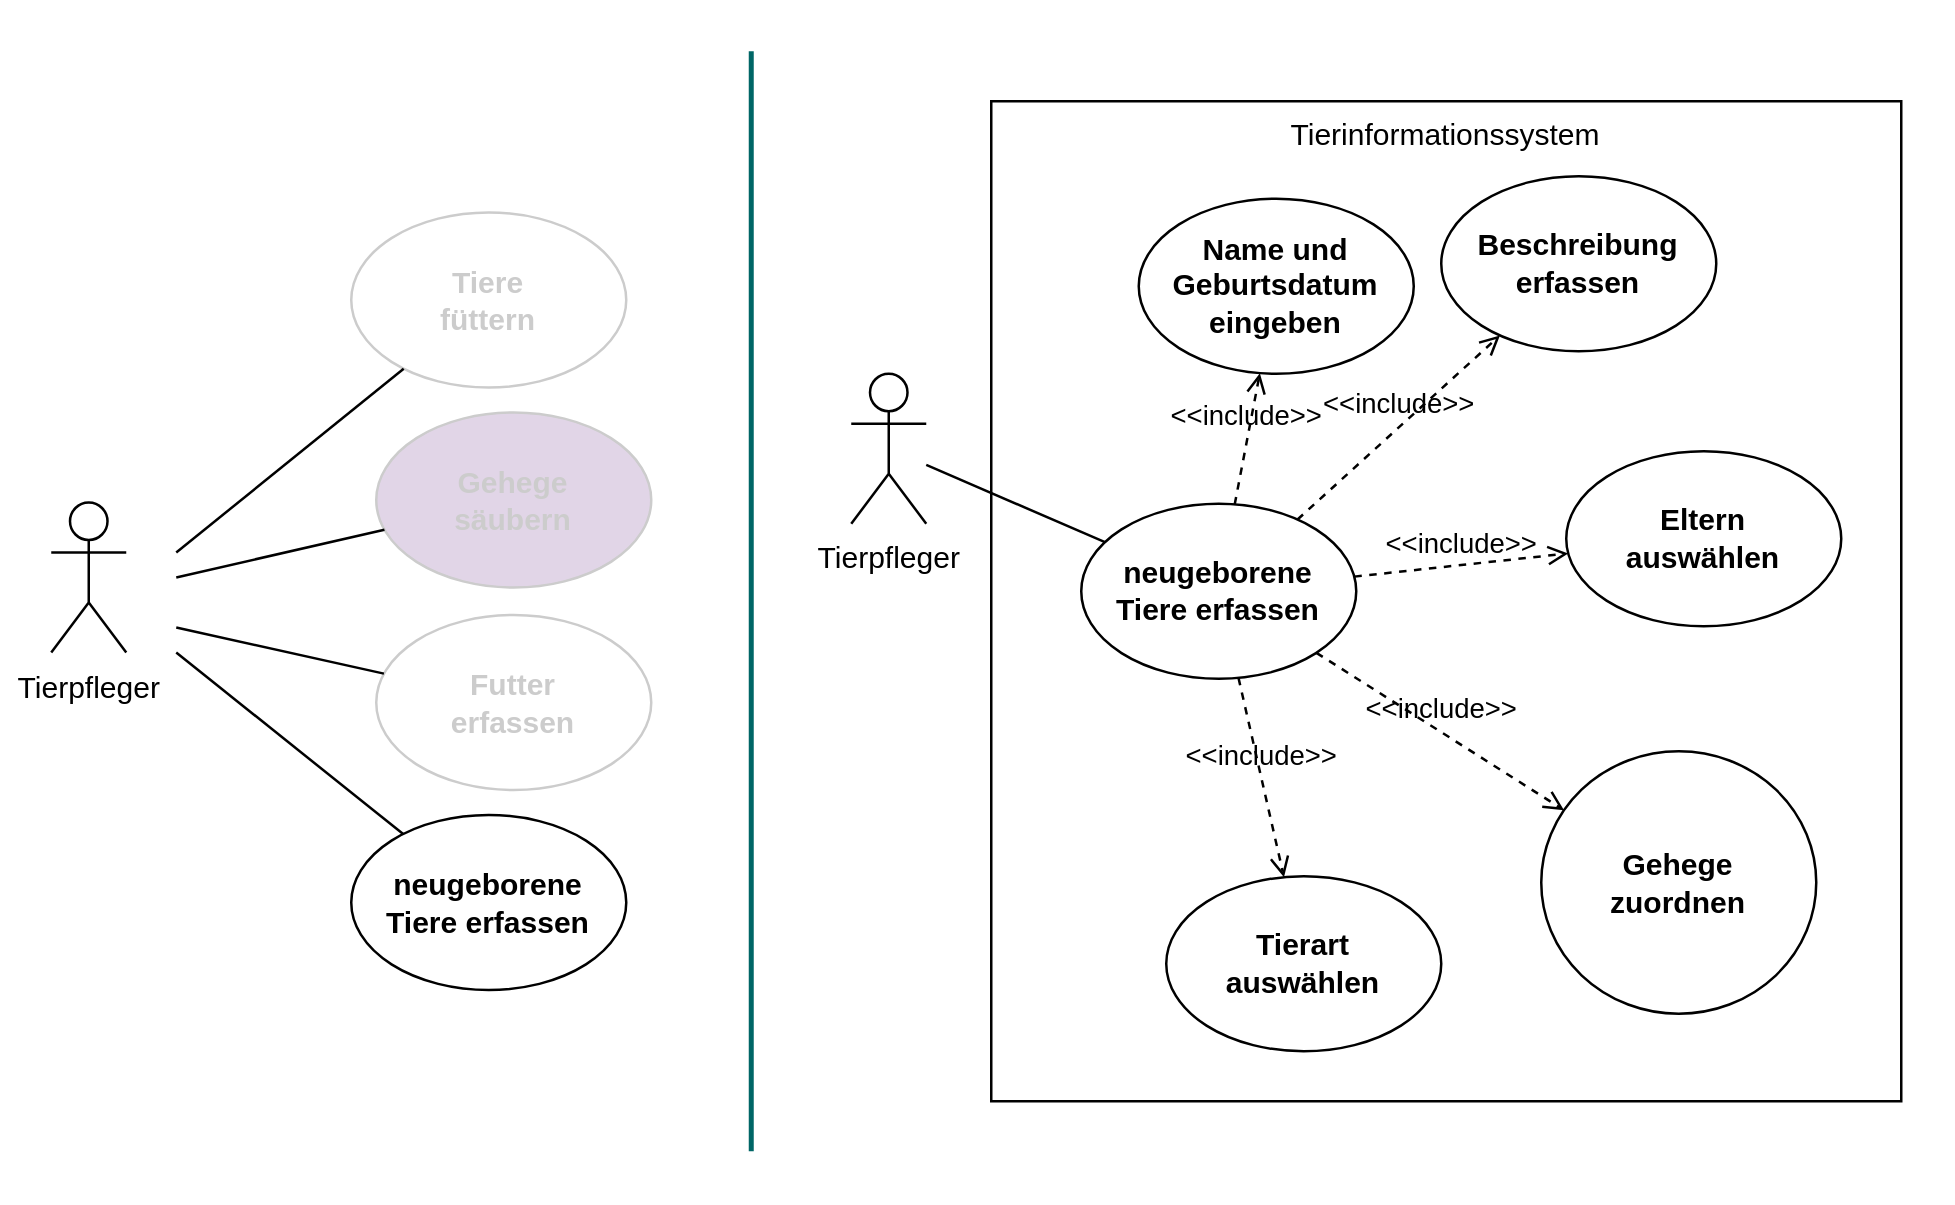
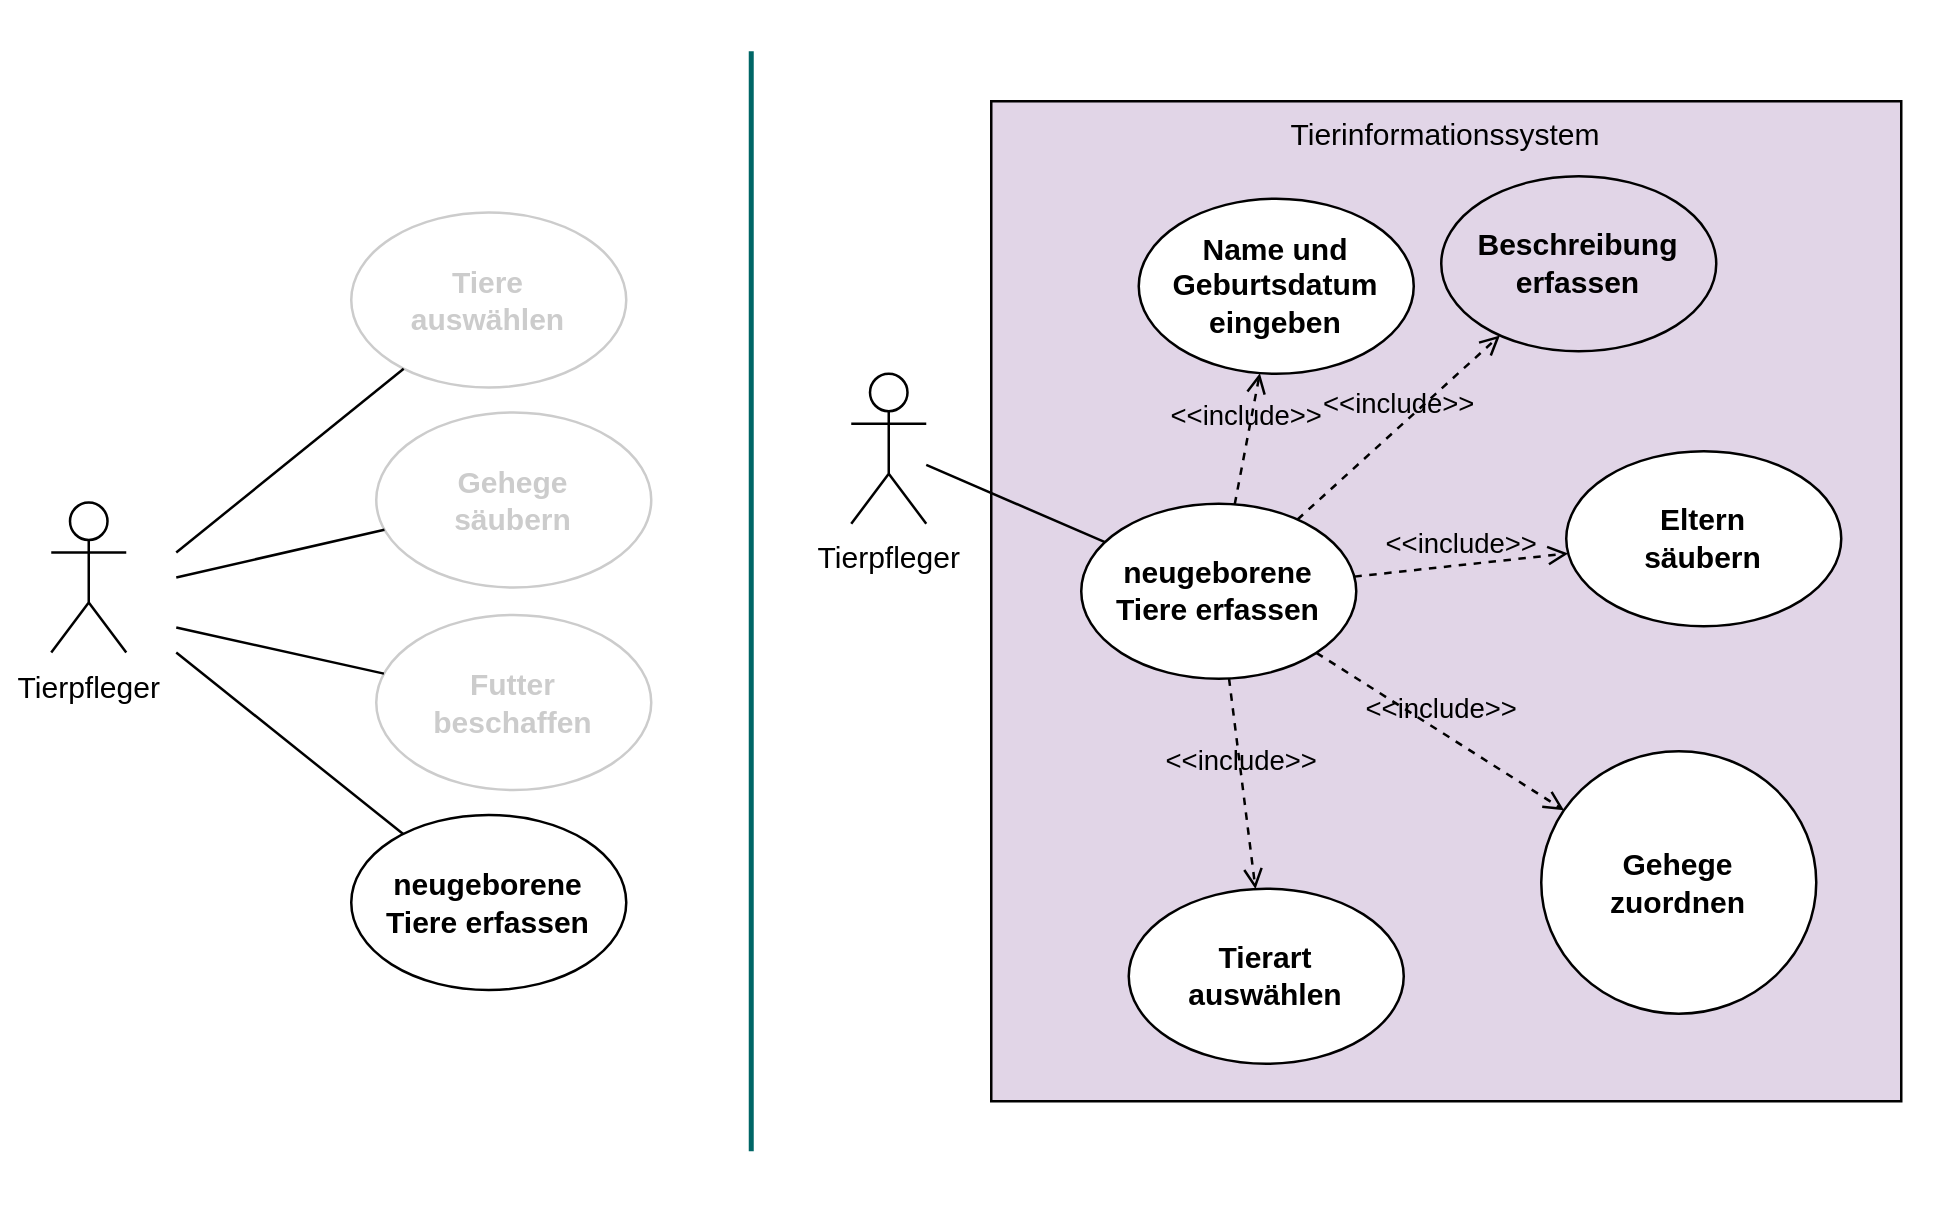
(1579, 264) -> (1579, 264)
(489, 301) -> (489, 301)
(514, 500) -> (514, 500)
(1704, 539) -> (1704, 539)
(1446, 601) -> (1446, 601)
(514, 704) -> (514, 704)
(1304, 964) -> (1266, 976)
